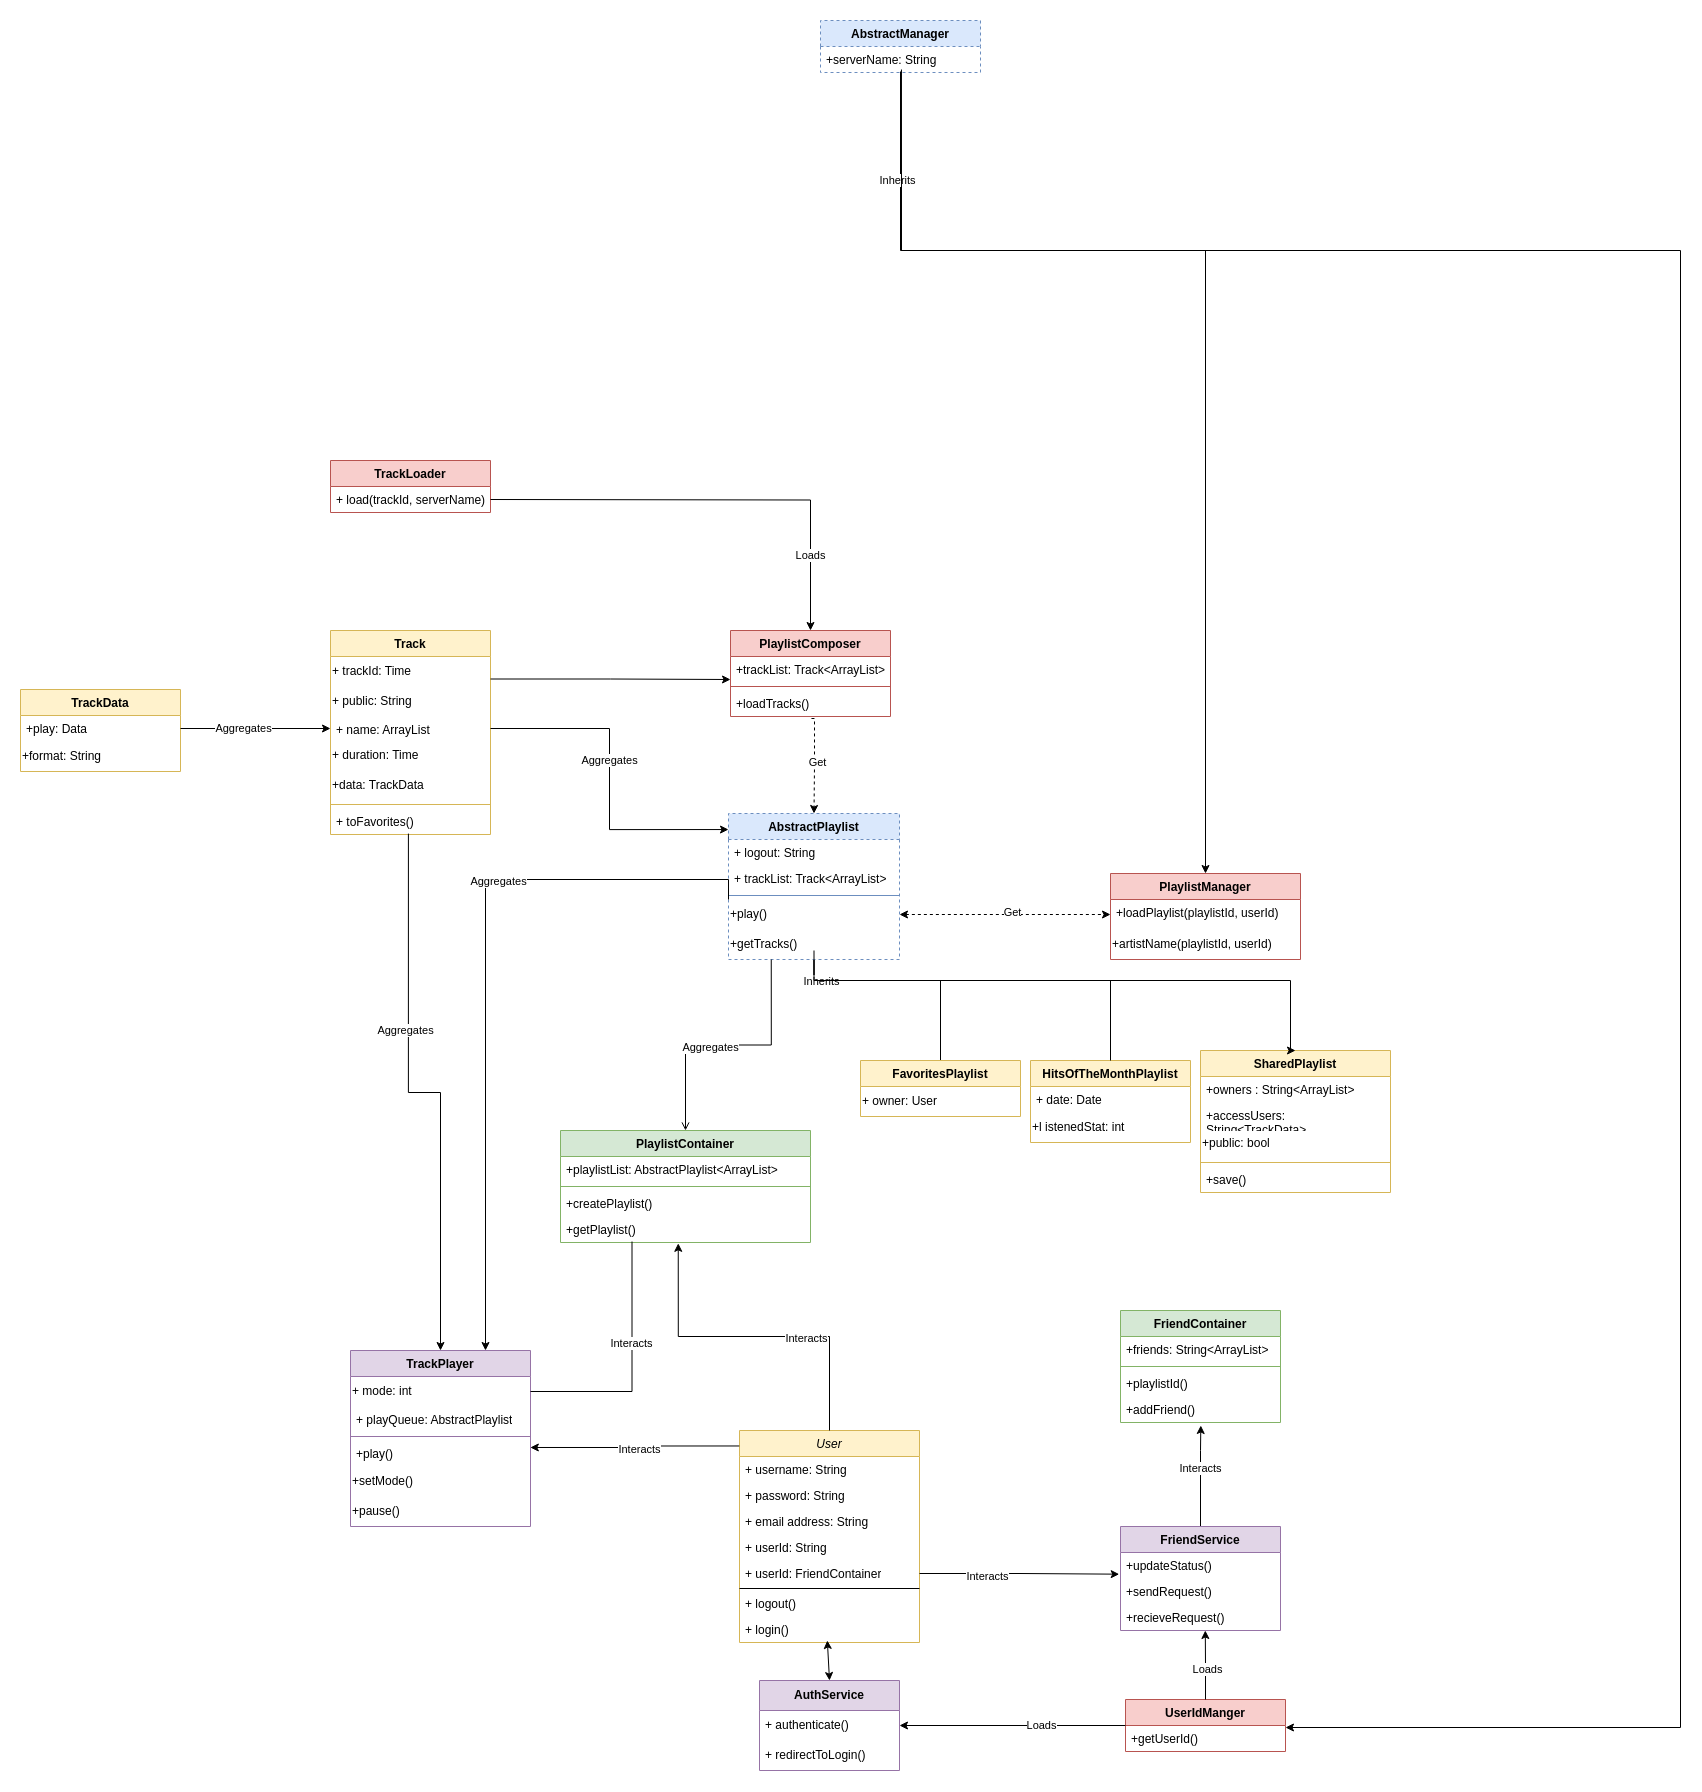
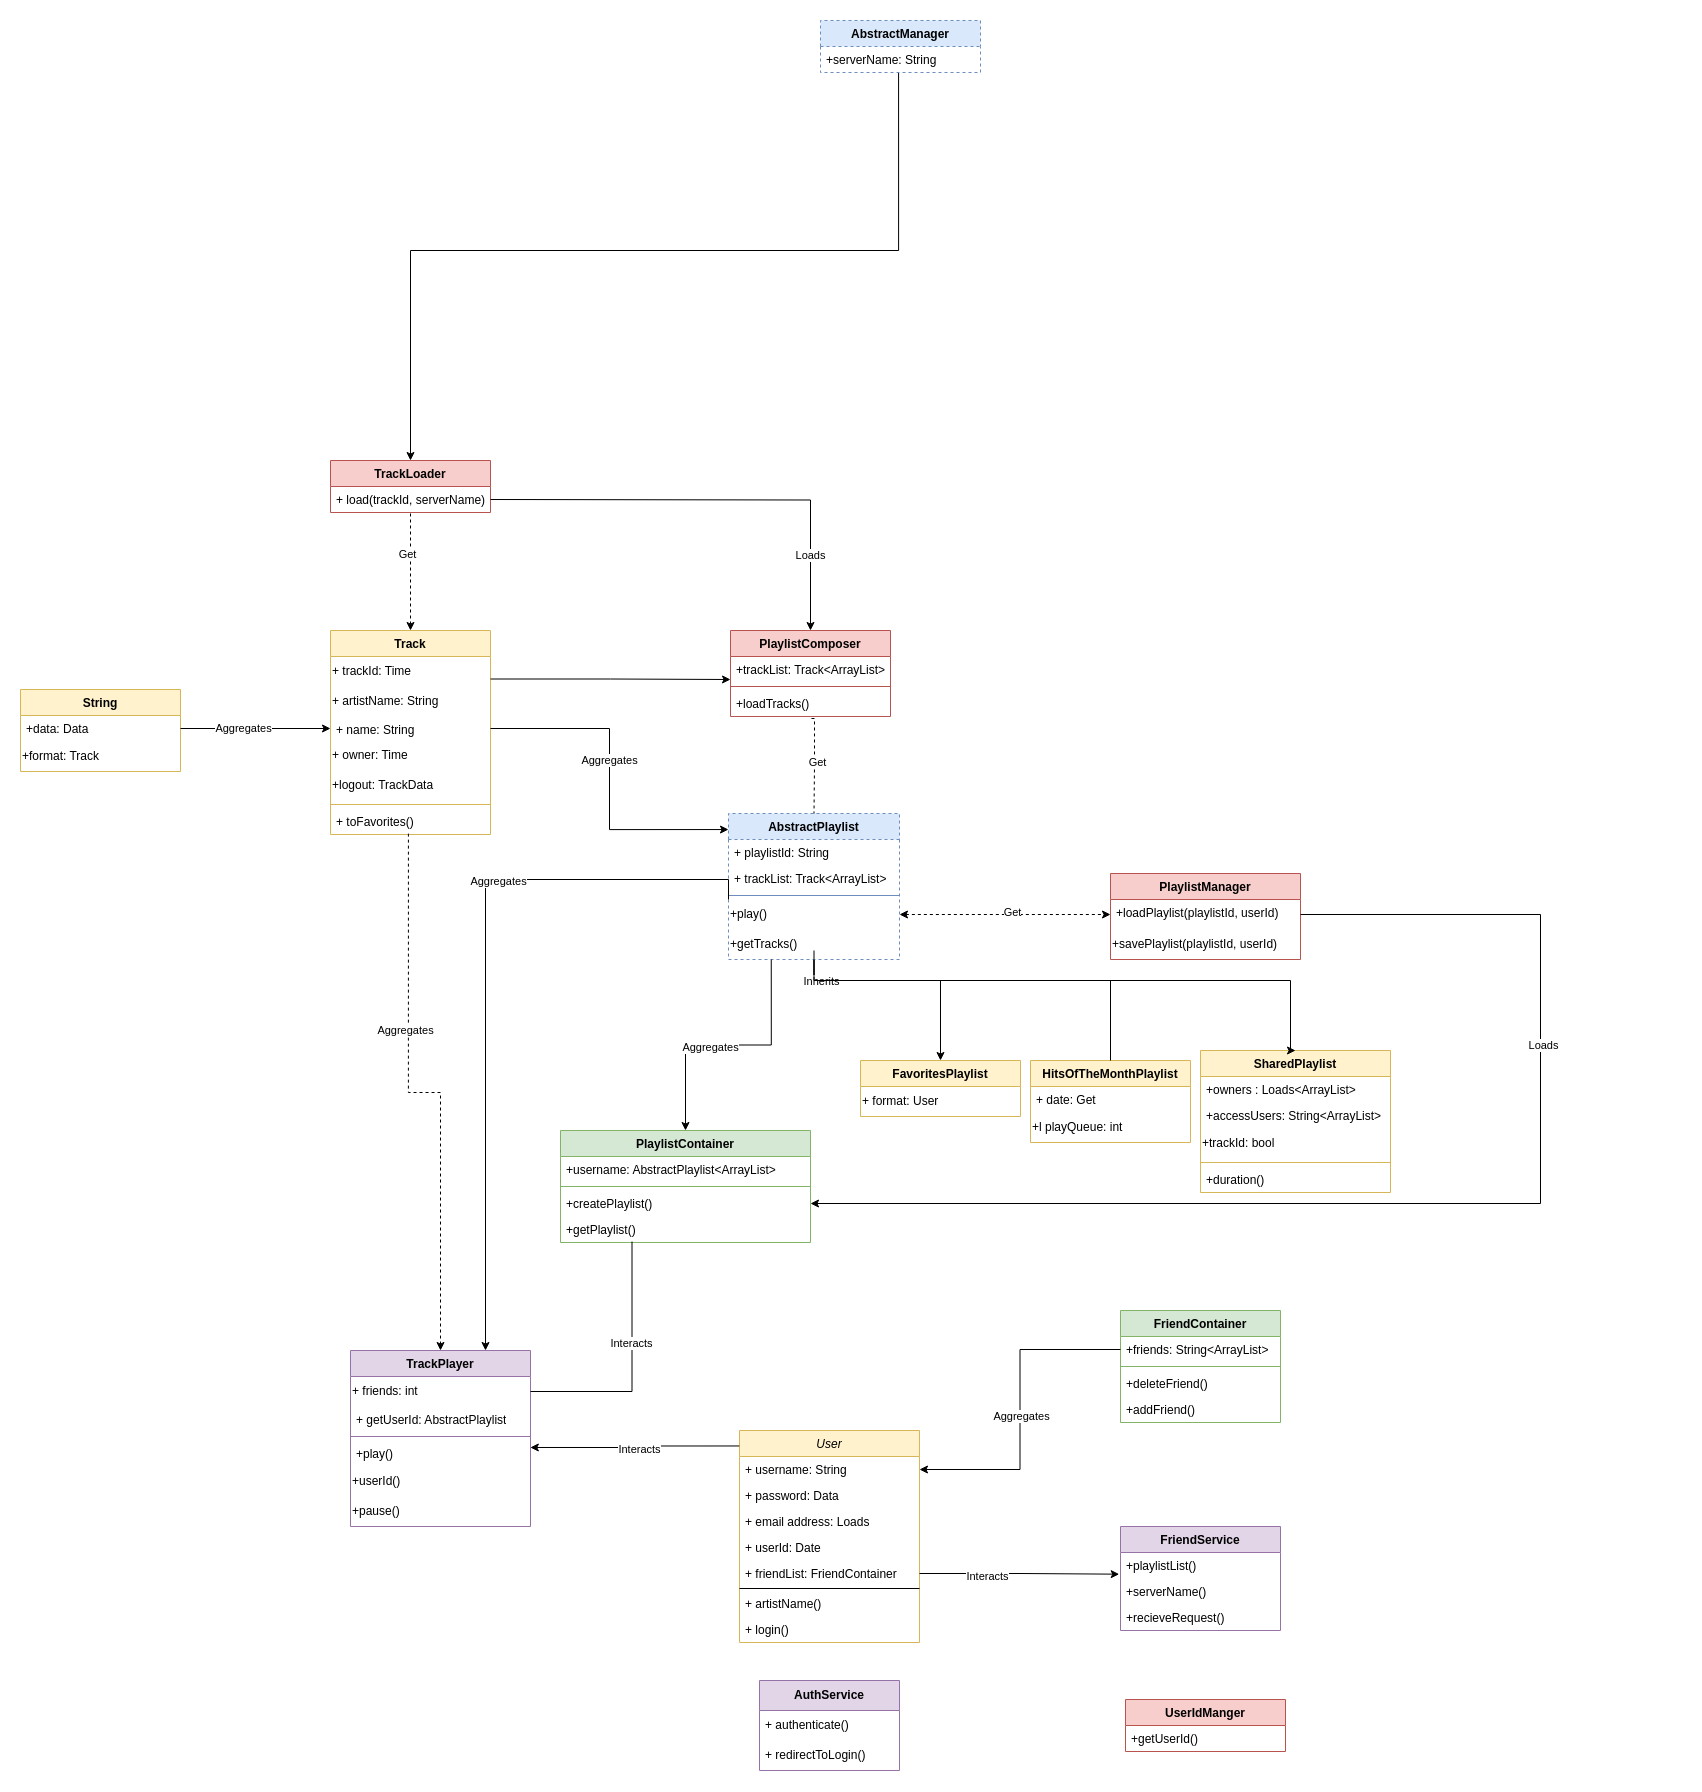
none -> (553, 251)
(1206, 559) -> none
none -> (411, 569)
(377, 702) -> (392, 702)
(101, 704) -> (101, 704)
(59, 730) -> (60, 730)
(387, 731) -> (377, 731)
(378, 756) -> (370, 756)
(68, 757) -> (66, 757)
(383, 786) -> (388, 786)
(814, 805) -> (814, 808)
(780, 854) -> (791, 854)
(1207, 945) -> (1207, 945)
(1681, 947) -> none
(941, 1055) -> (941, 1052)
(1289, 1091) -> (1288, 1091)
(1072, 1101) -> (1069, 1101)
(902, 1102) -> (905, 1102)
(686, 1123) -> (686, 1122)
(1297, 1124) -> (1297, 1124)
(1087, 1128) -> (1080, 1128)
(1238, 1144) -> (1245, 1144)
(441, 1173) -> (441, 1173)
(687, 1178) -> (685, 1171)
(1230, 1181) -> (1242, 1181)
none -> (1443, 1204)
(758, 1337) -> none
(1166, 1385) -> (1174, 1385)
(383, 1392) -> (392, 1392)
none -> (1020, 1408)
(442, 1428) -> (442, 1428)
(1201, 1480) -> none
(386, 1482) -> (383, 1482)
(799, 1496) -> (794, 1496)
(811, 1522) -> (810, 1522)
(793, 1549) -> (788, 1549)
(1177, 1567) -> (1171, 1567)
(822, 1575) -> (831, 1582)
(1174, 1593) -> (1170, 1593)
(775, 1604) -> (789, 1604)
(828, 1660) -> none
(1206, 1668) -> none
(1015, 1726) -> none
